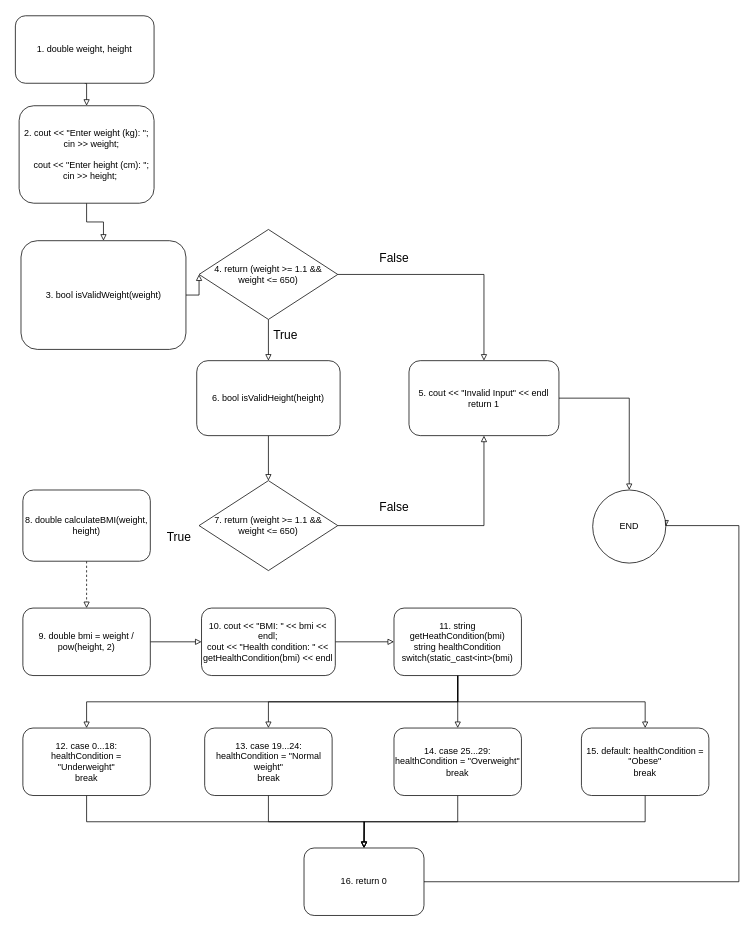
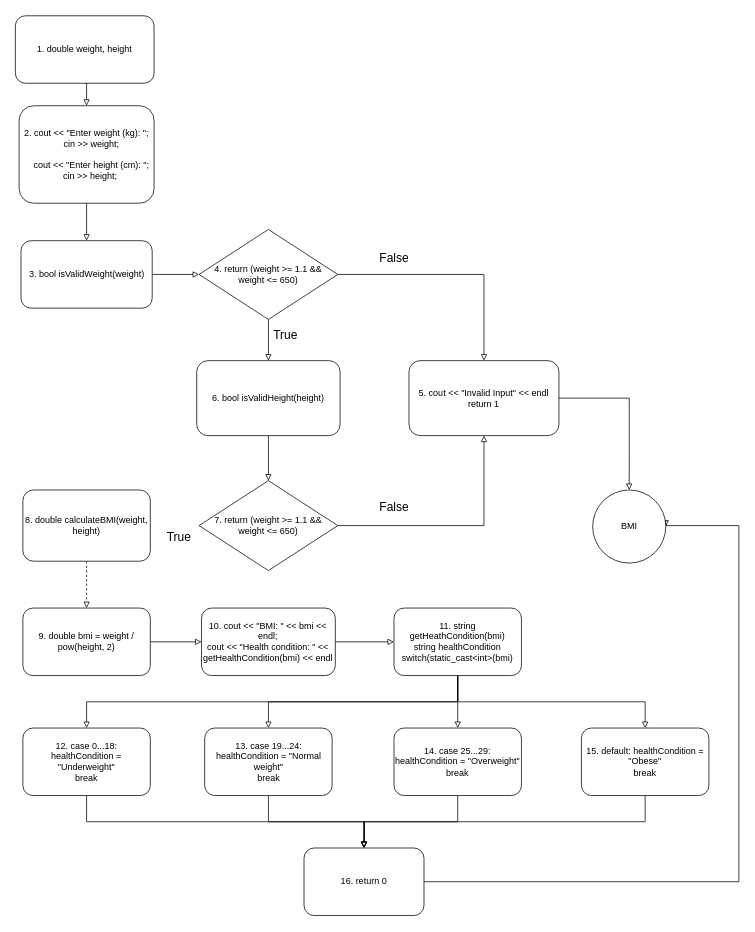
(104, 295) -> (87, 274)
(630, 526) -> (630, 526)
